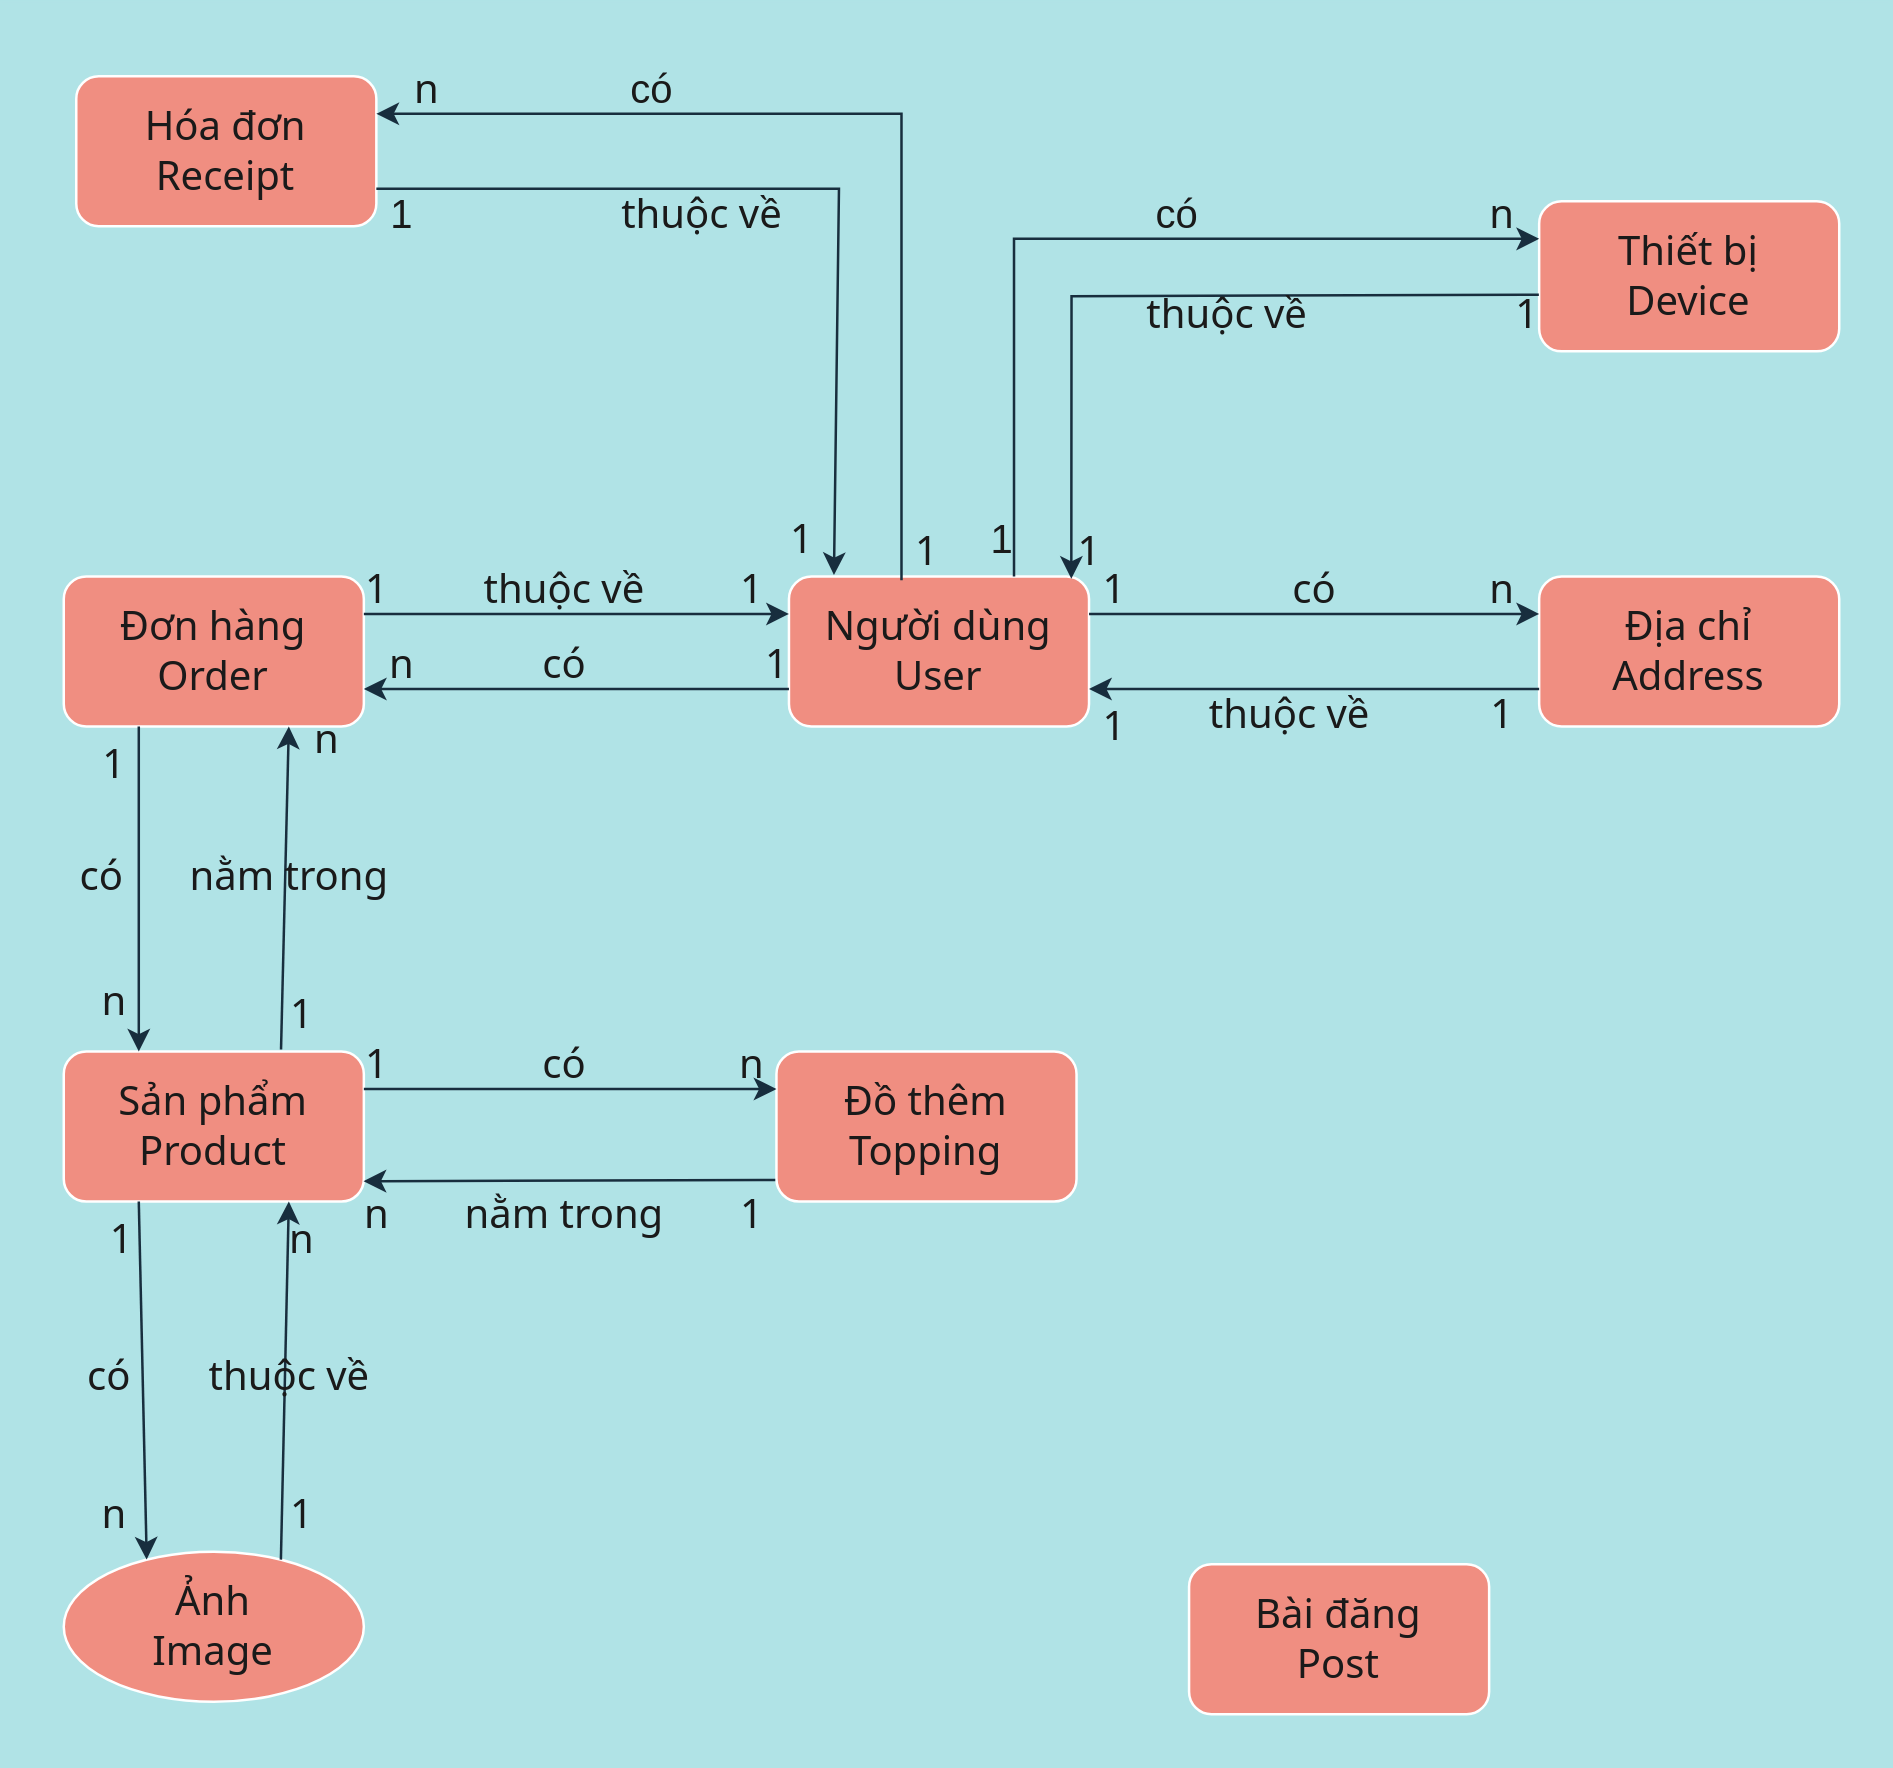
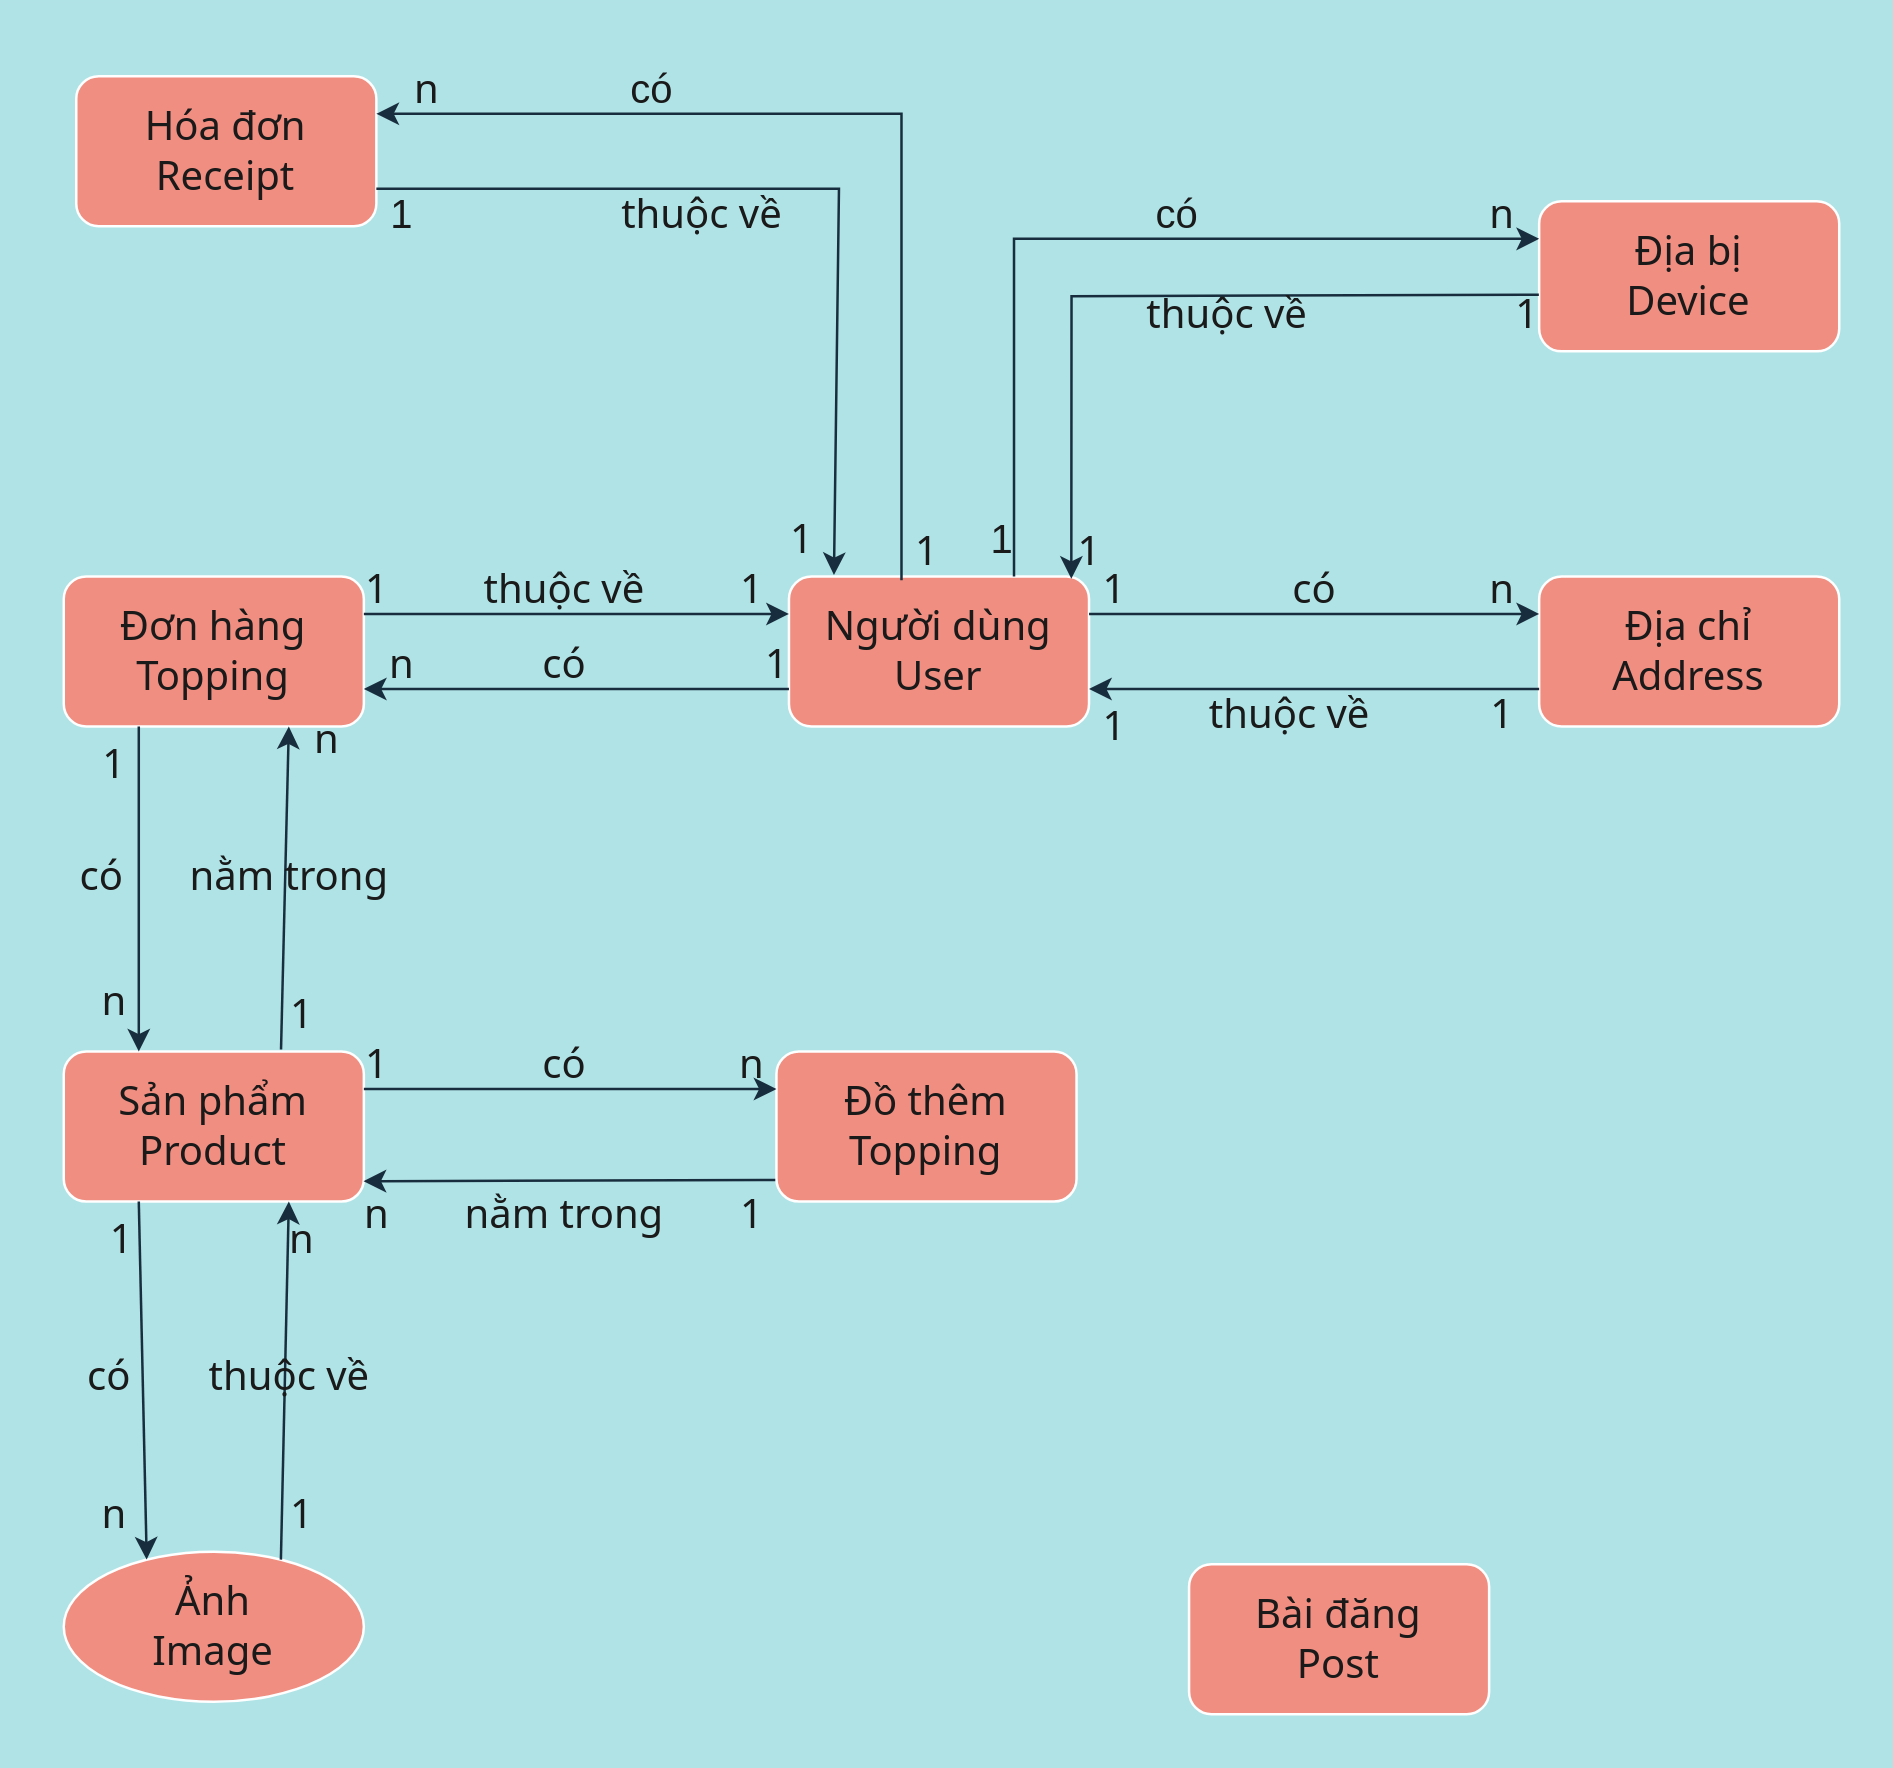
(1689, 276) -> (1689, 276)
(214, 651) -> (214, 651)
